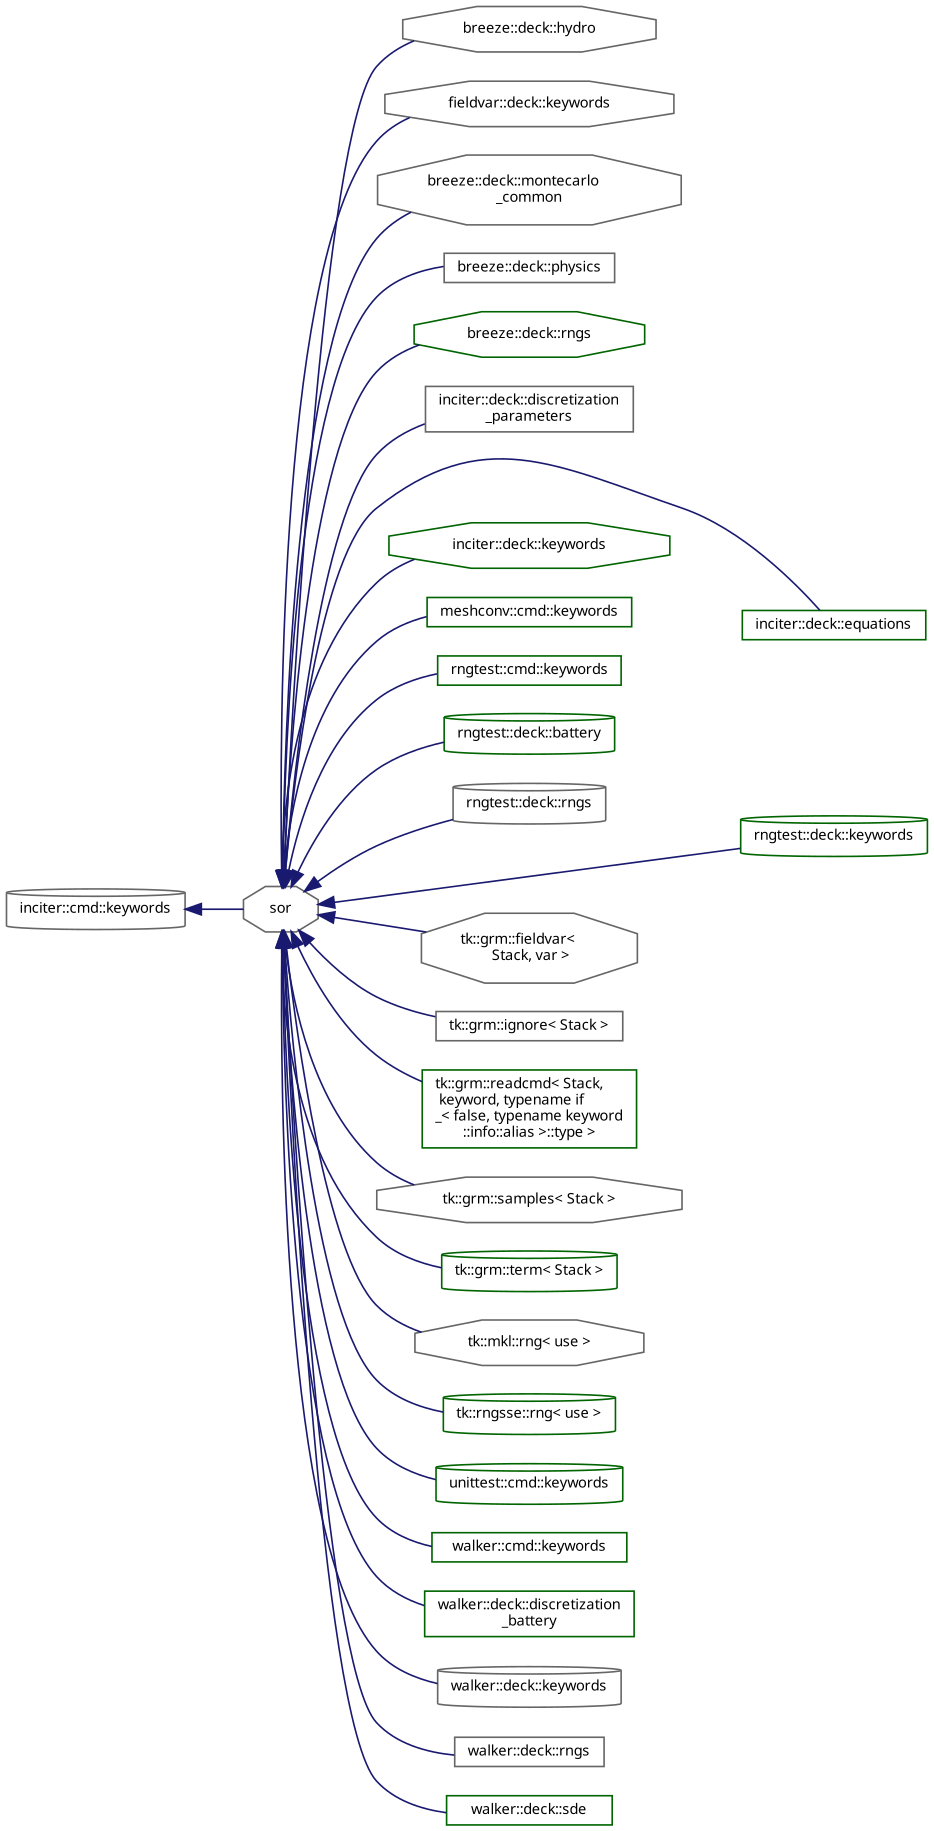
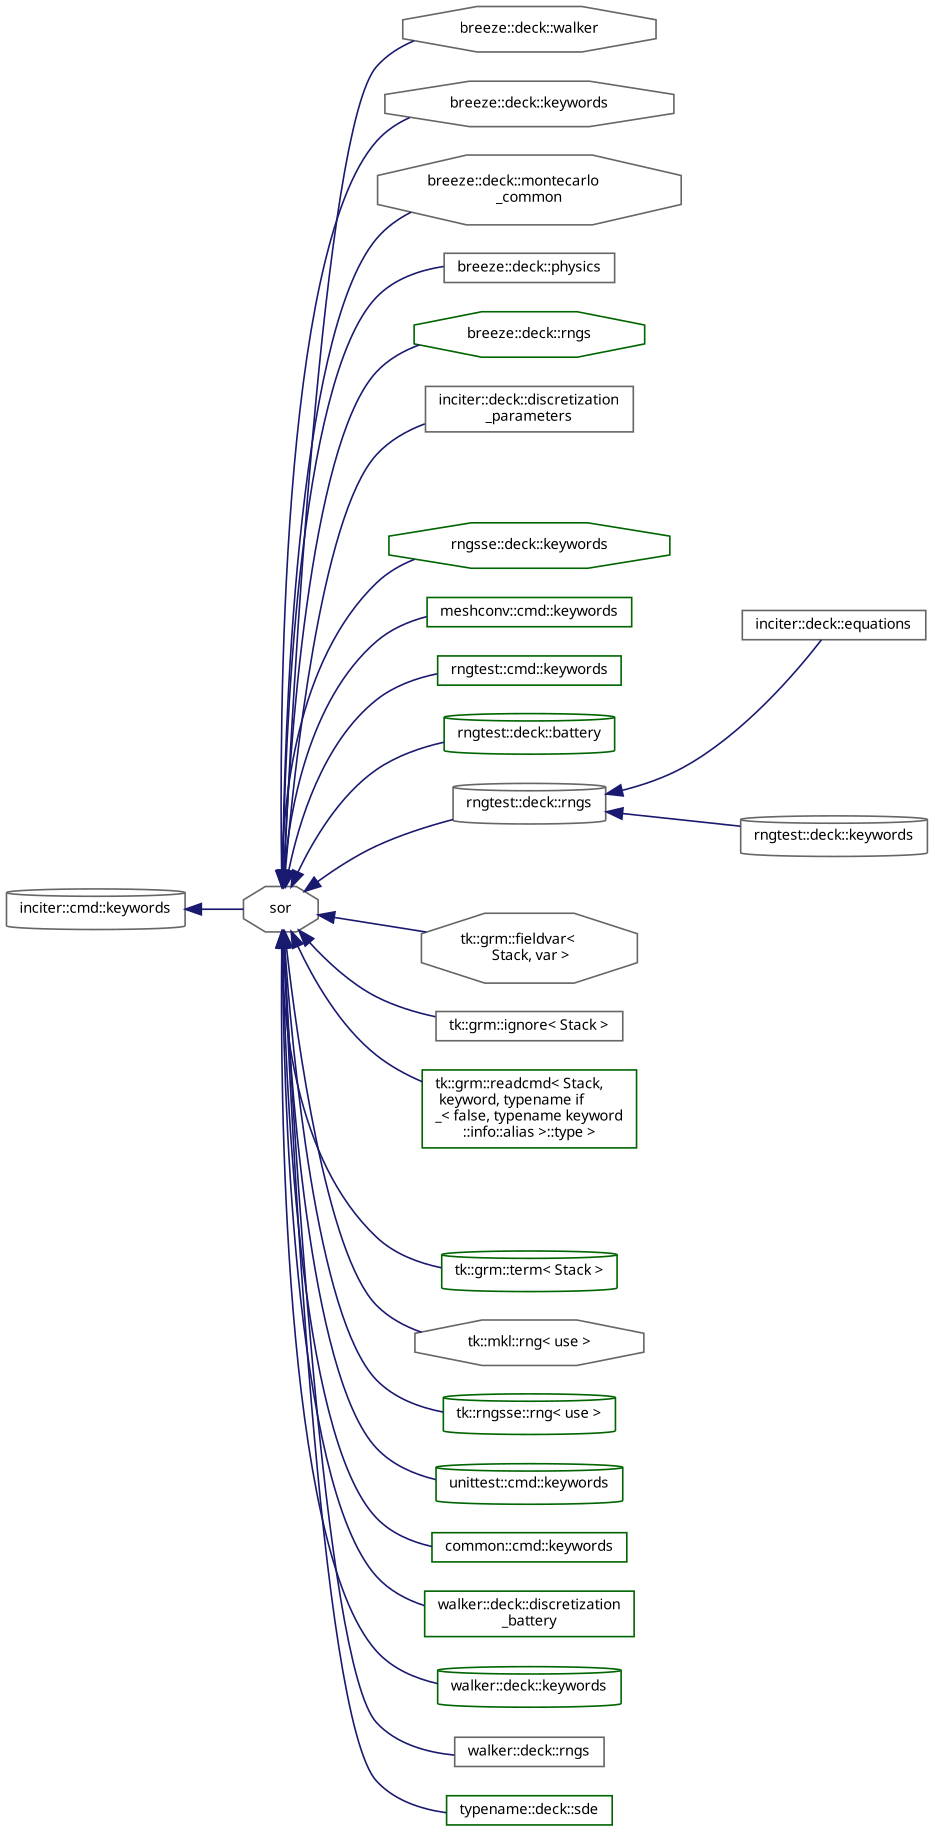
(529, 29) -> (529, 29)
(529, 104) -> (529, 104)
(427, 477) -> (734, 732)
(529, 546) -> (529, 546)
(834, 625) -> (834, 625)
(834, 836) -> (834, 836)
(537, 875) -> (681, 820)
(529, 1200) -> none
(529, 1547) -> (529, 1547)
(529, 1687) -> (529, 1687)
(529, 1810) -> (529, 1810)
